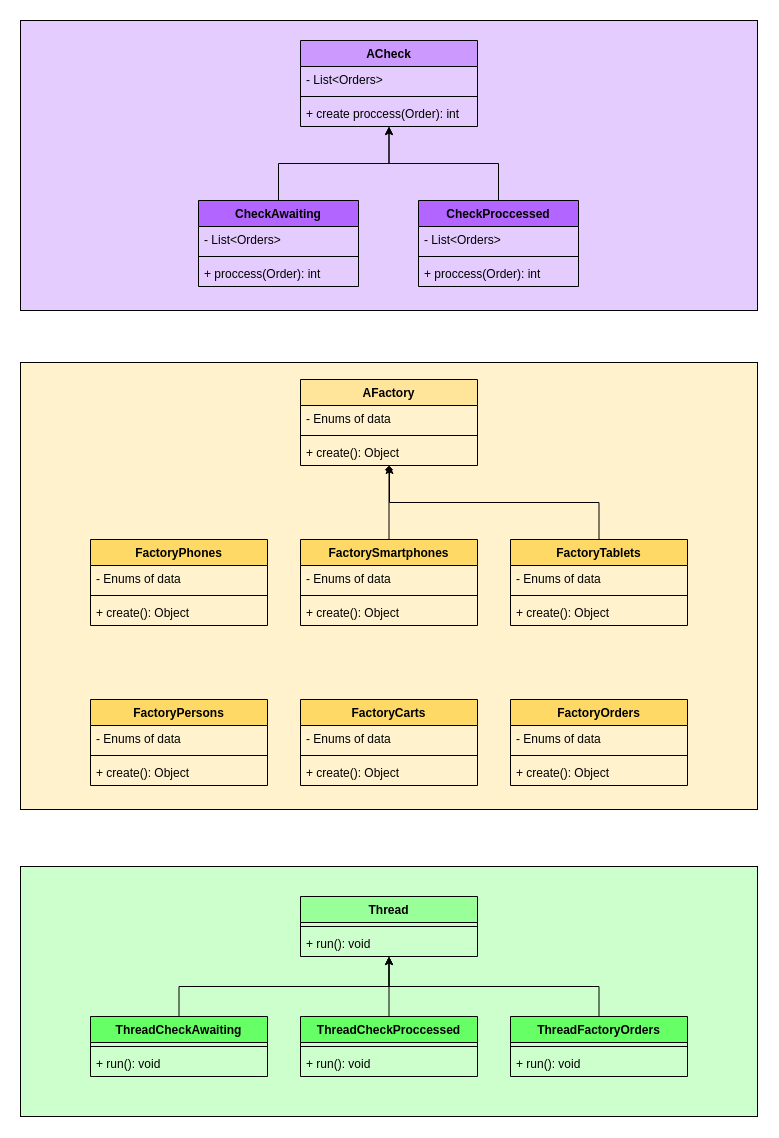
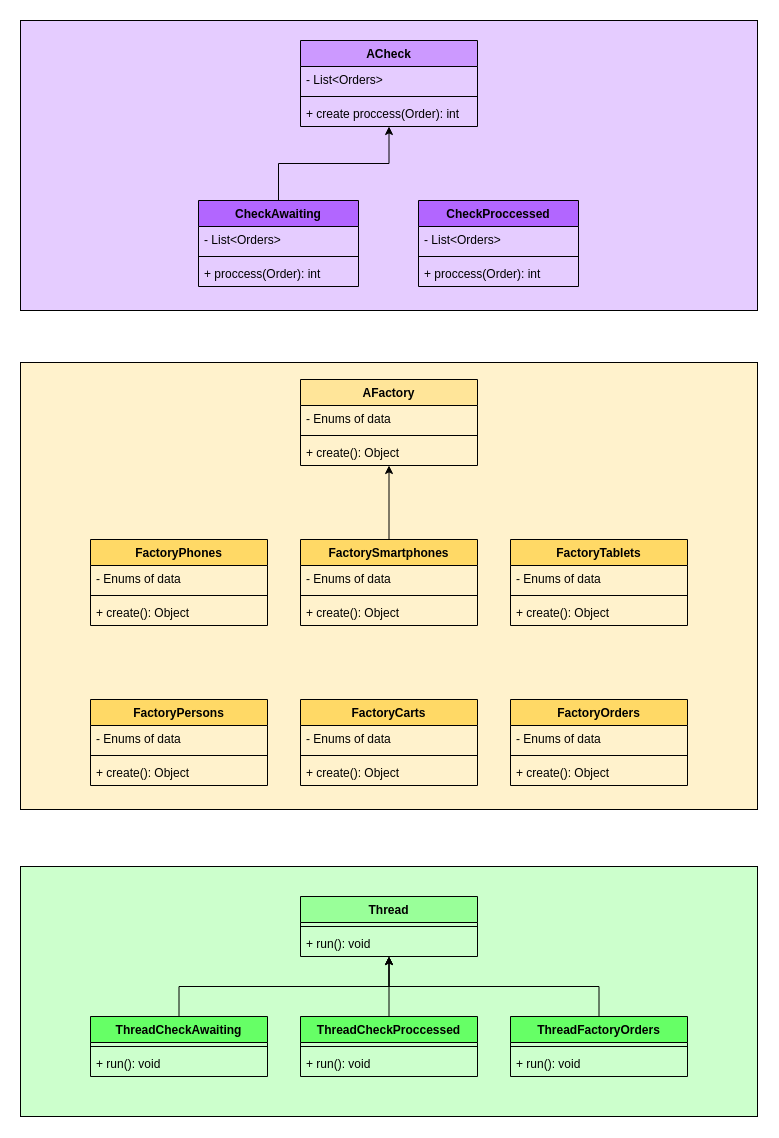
(463, 164) -> none
(514, 503) -> none
(389, 504) -> (389, 504)
